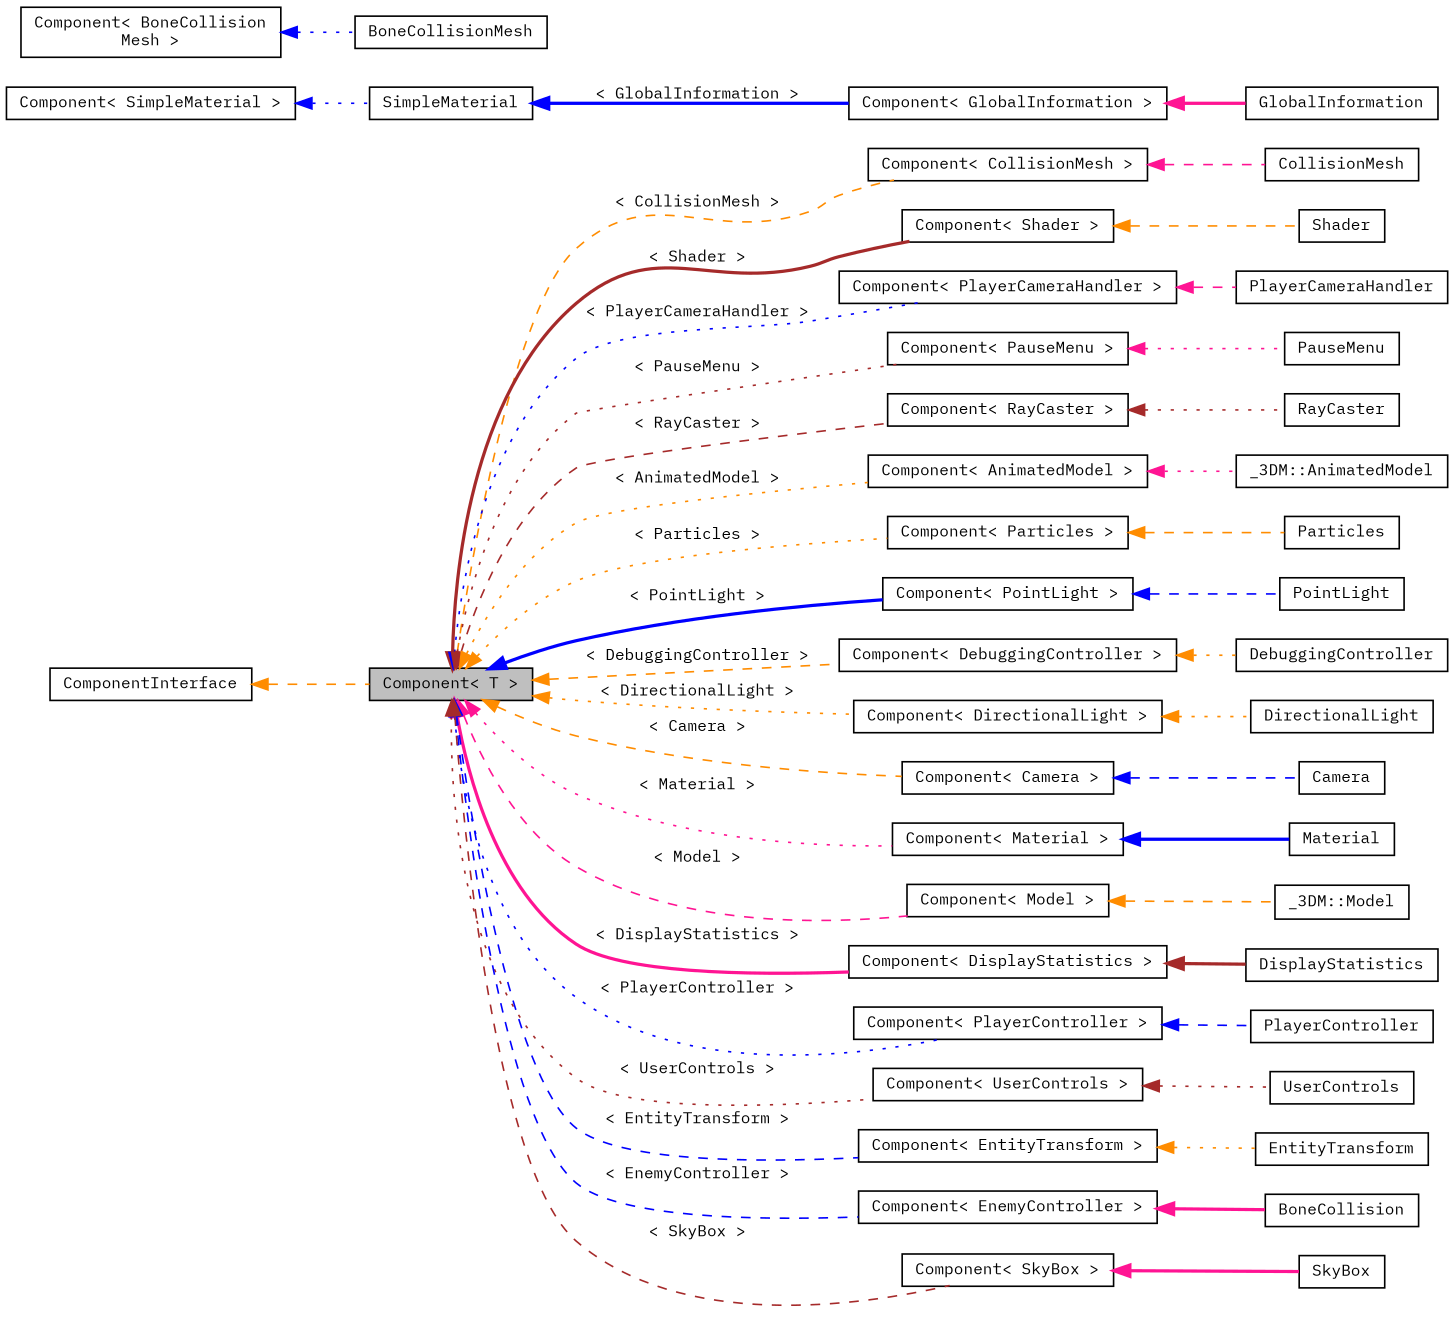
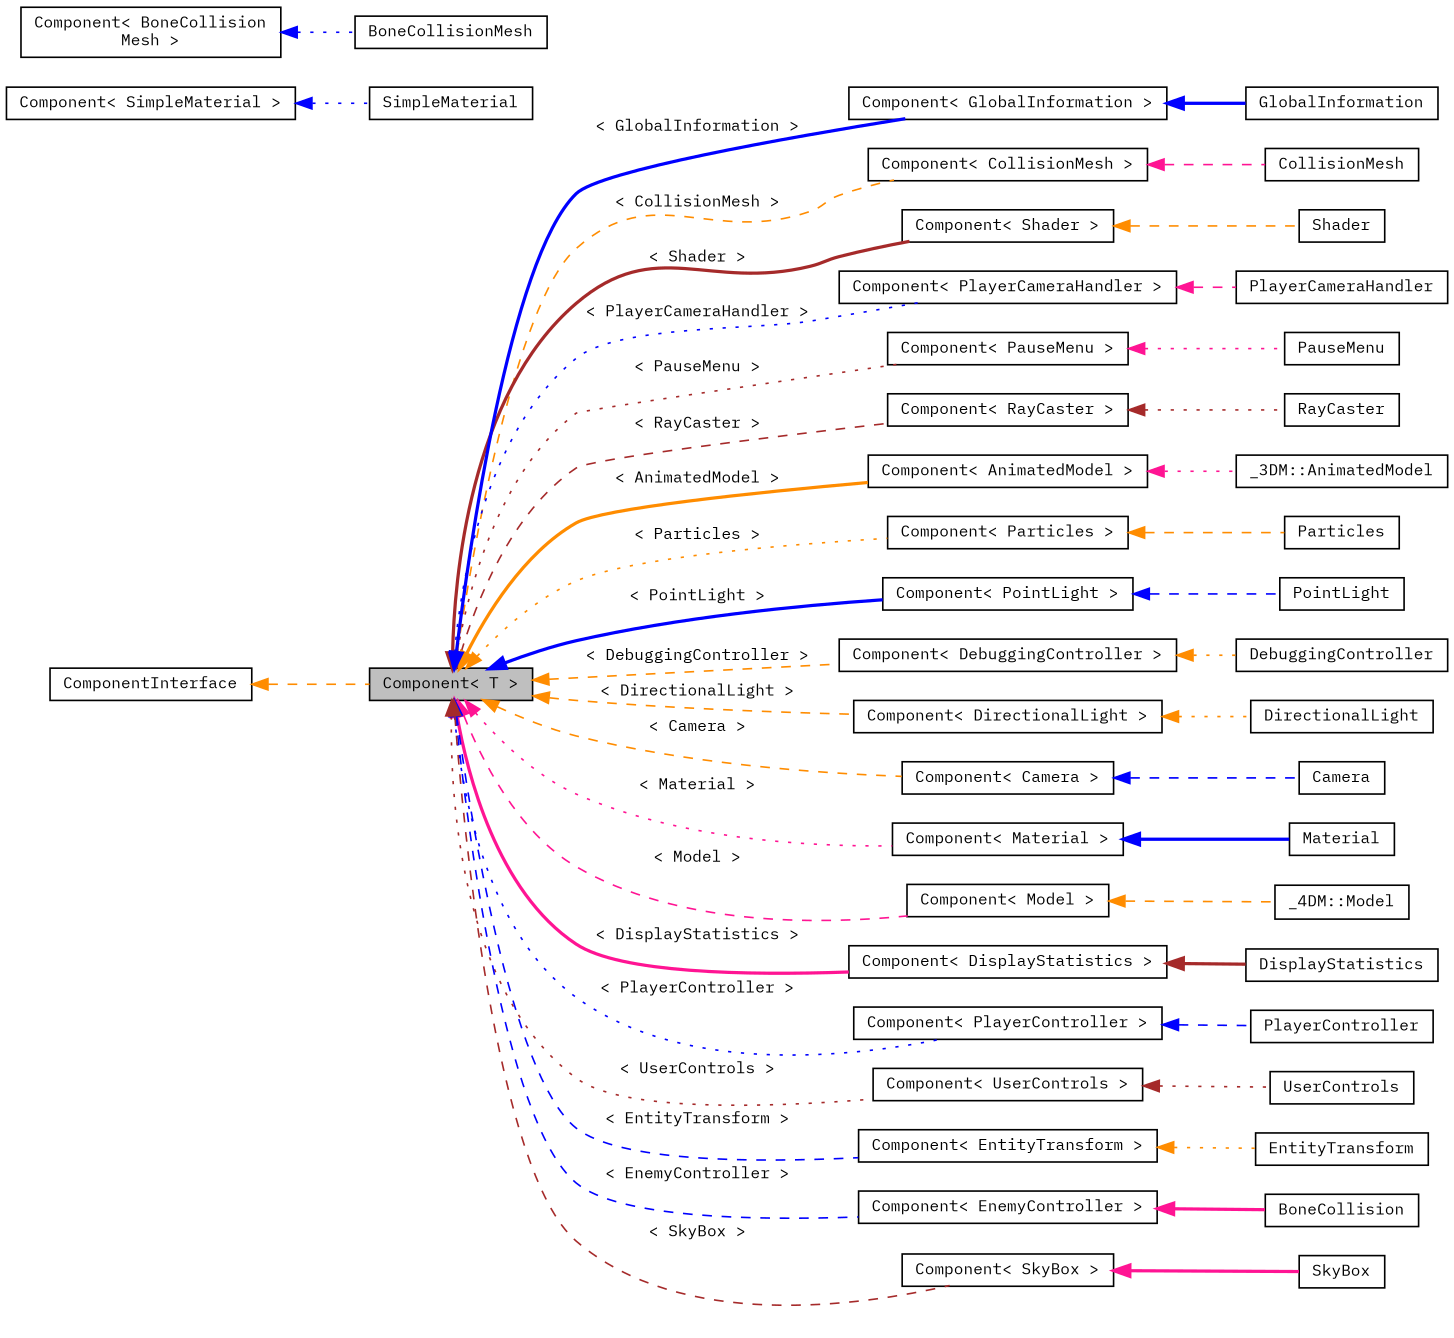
(699, 103) -> (542, 254)
(1215, 103) -> (1215, 103)
(635, 509) -> (635, 509)
(701, 709) -> (701, 709)
(1342, 902) -> (1342, 902)
